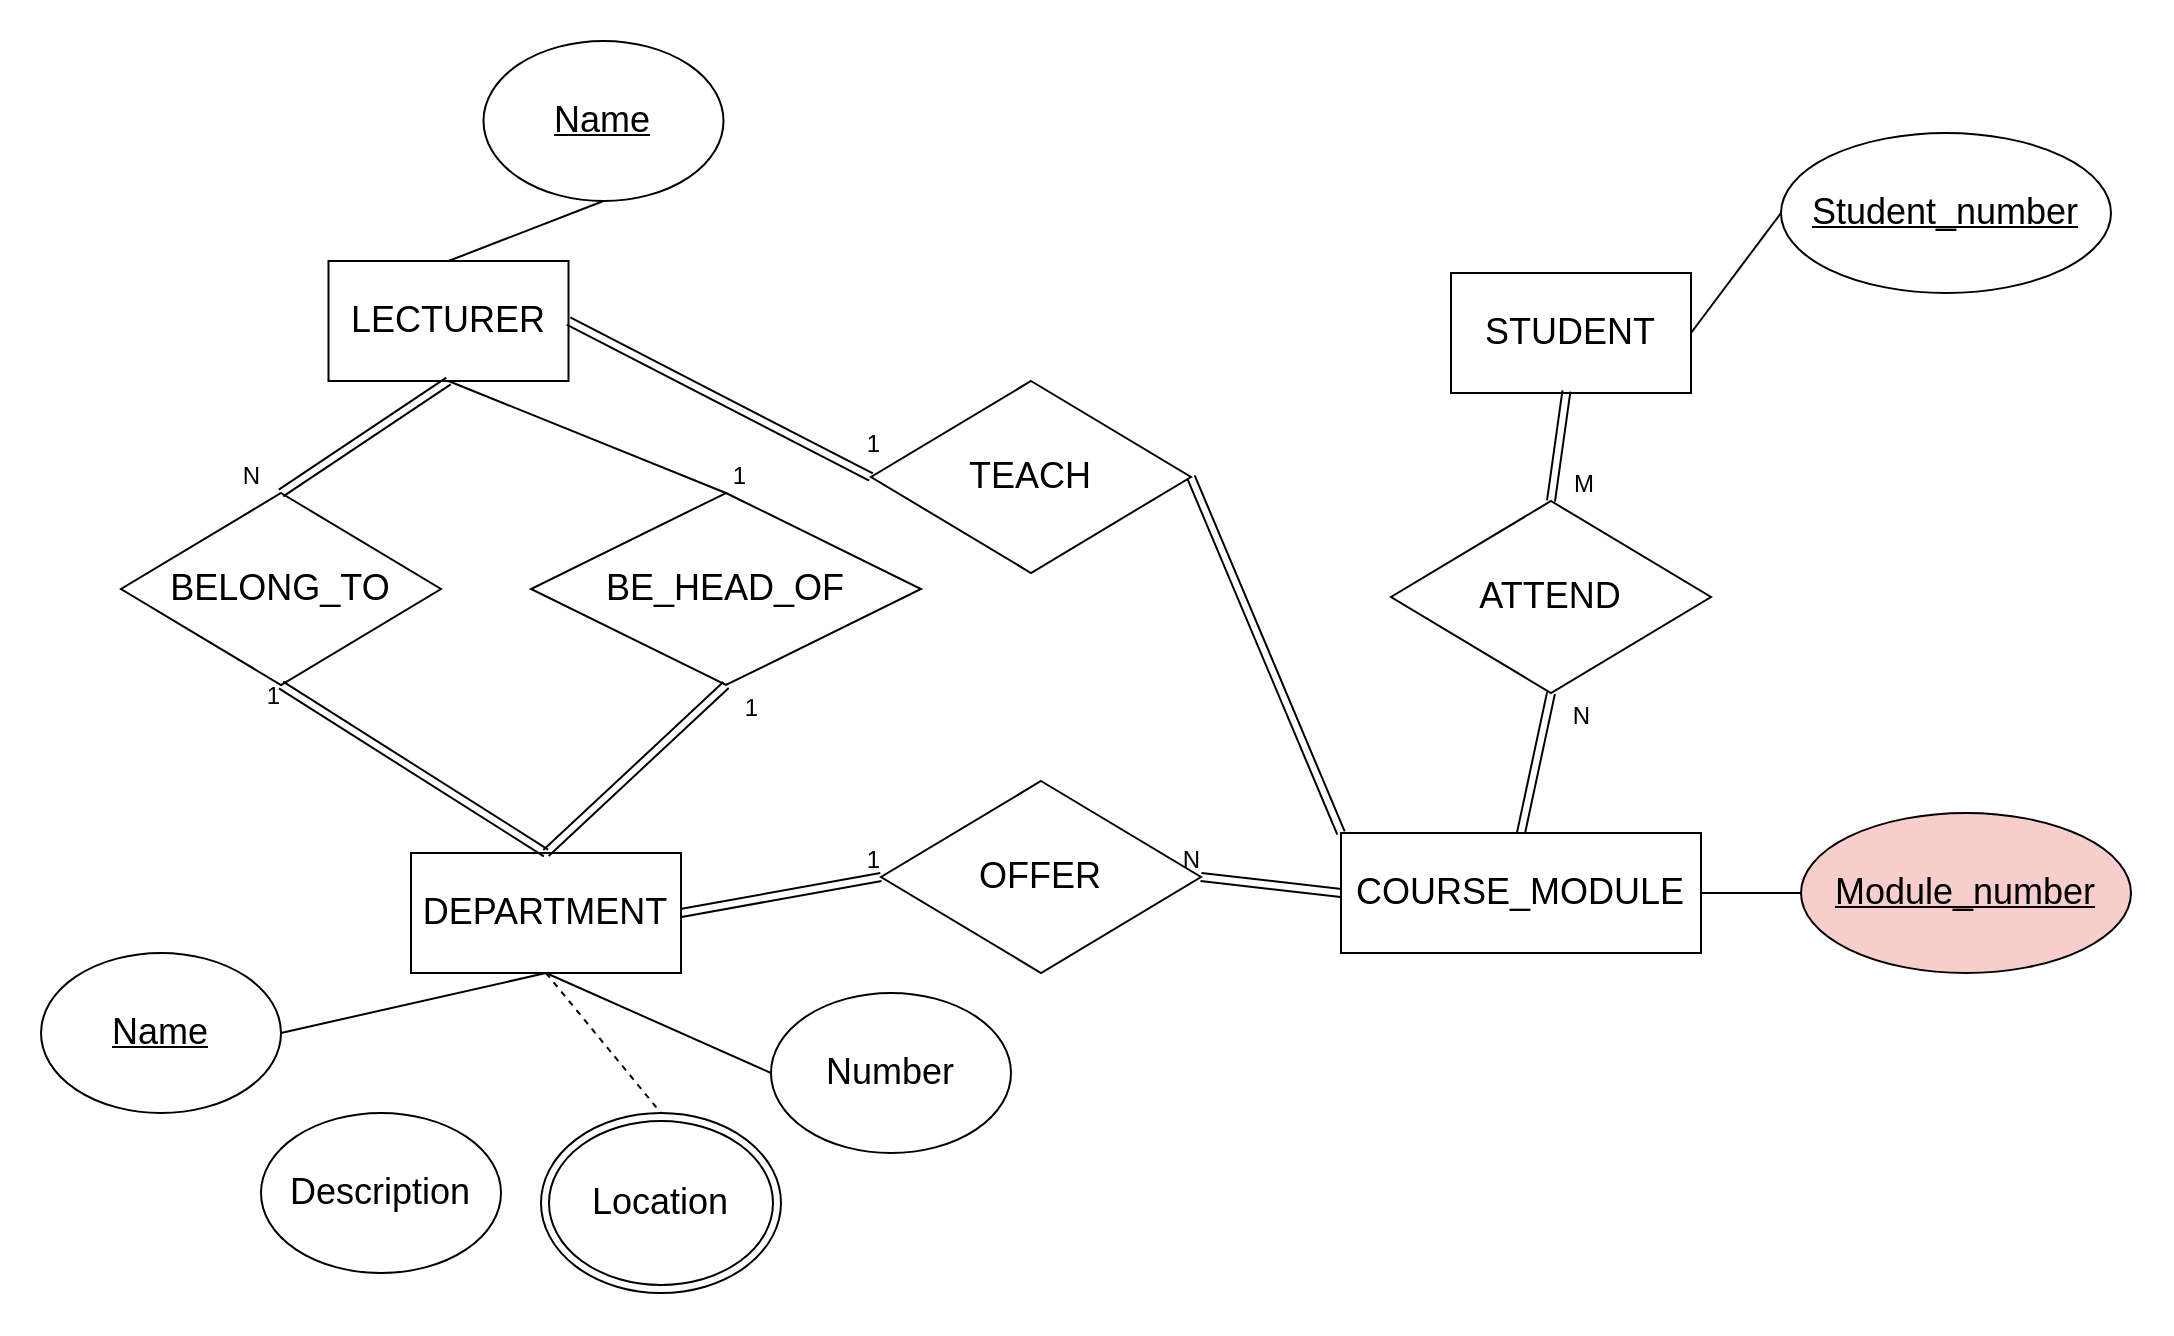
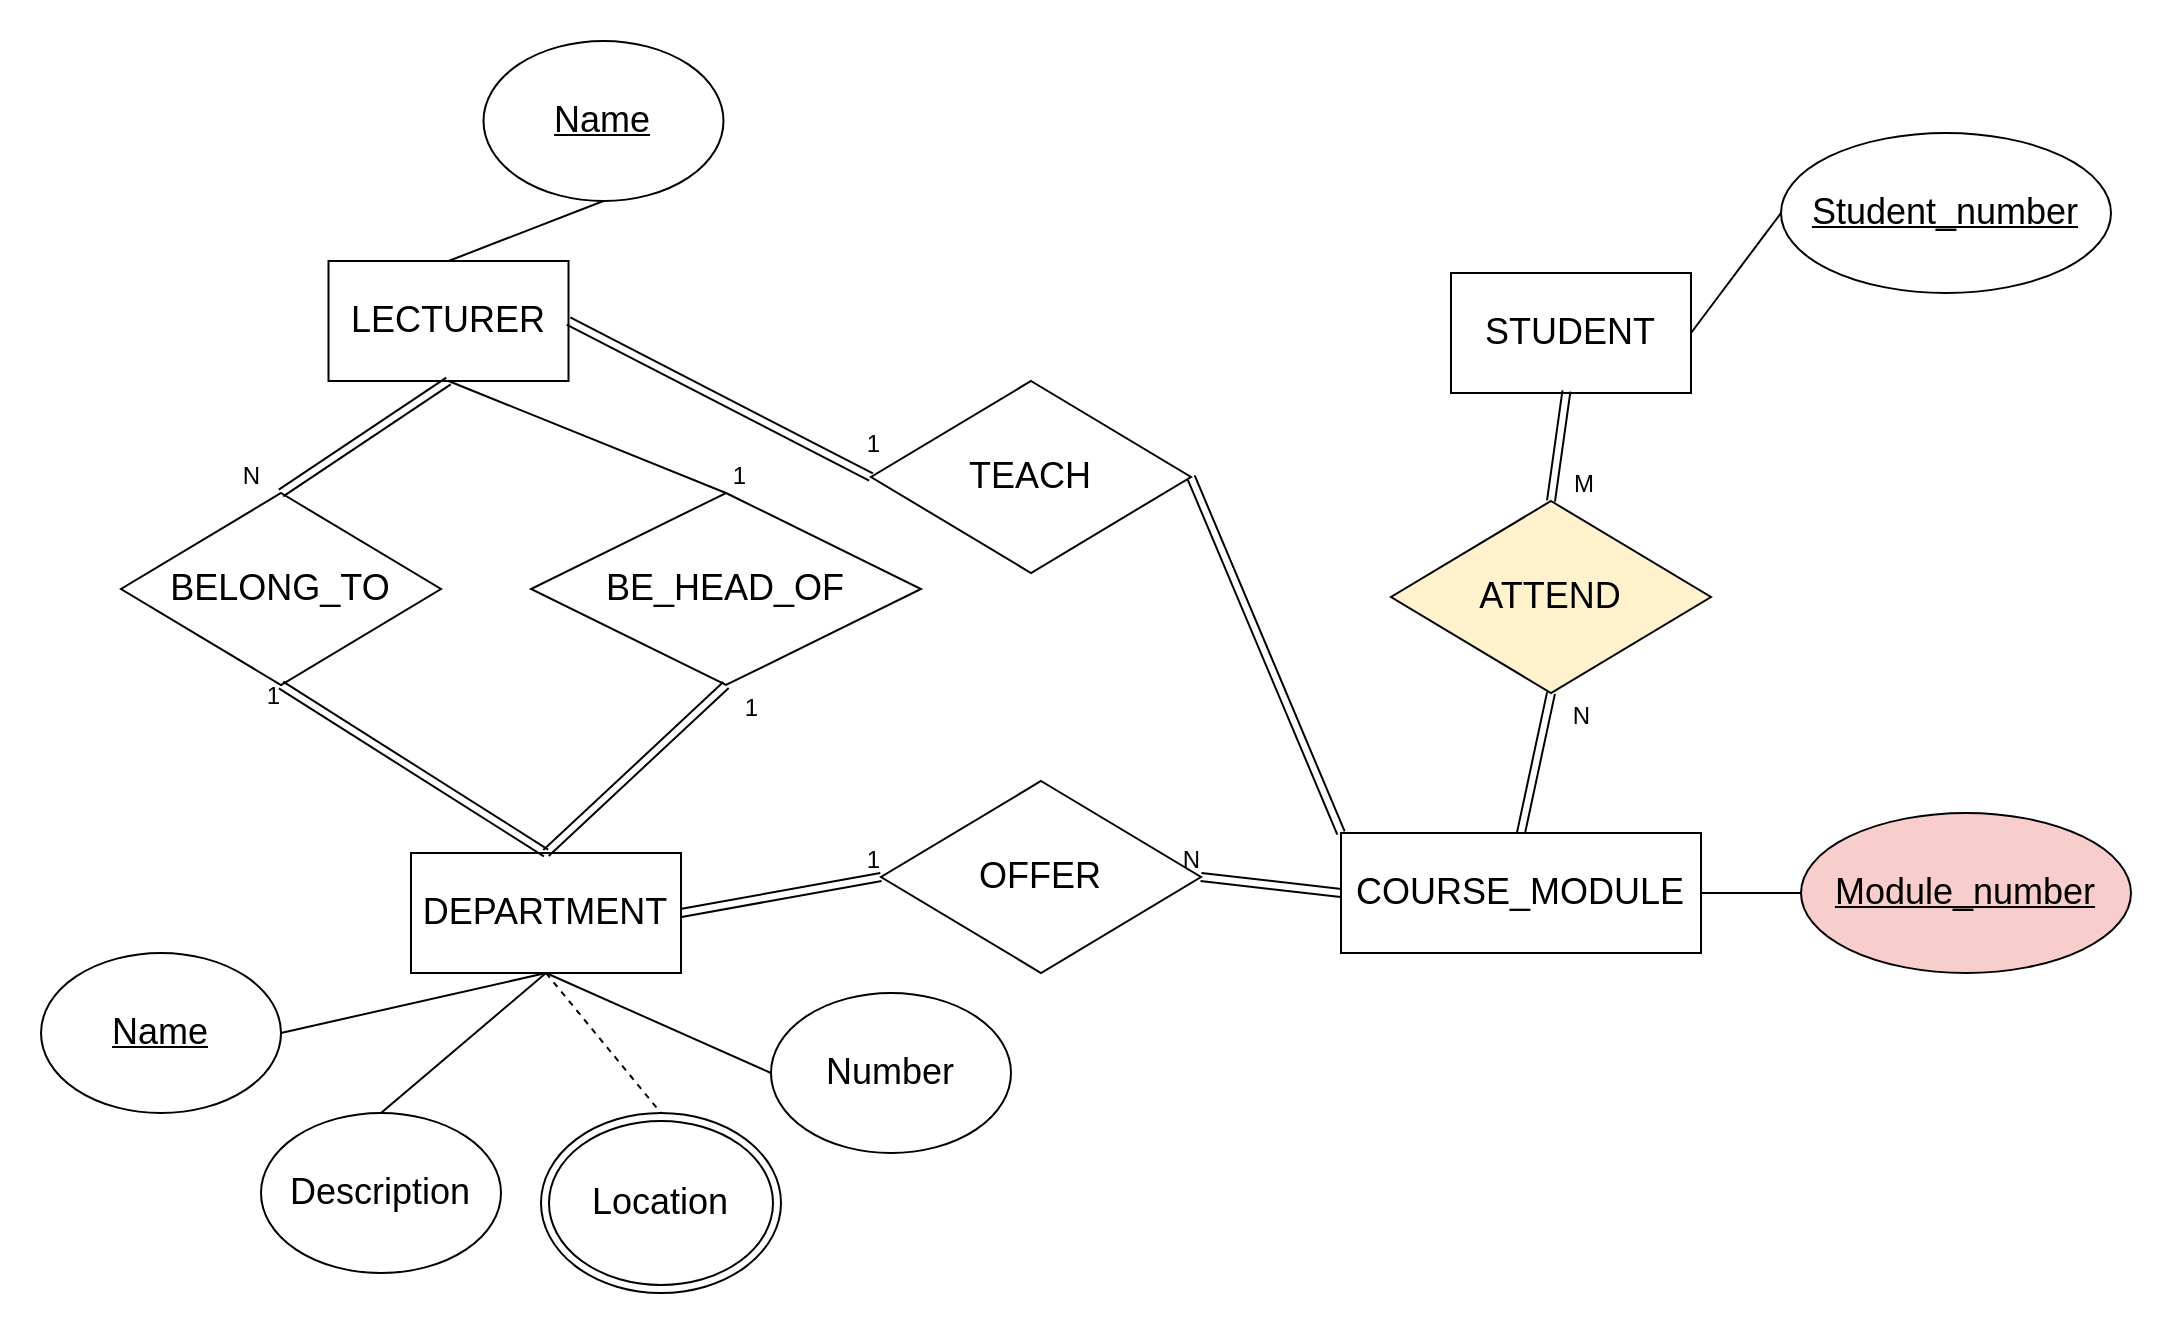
(1551, 597) -> (1551, 597)
none -> (460, 1046)
